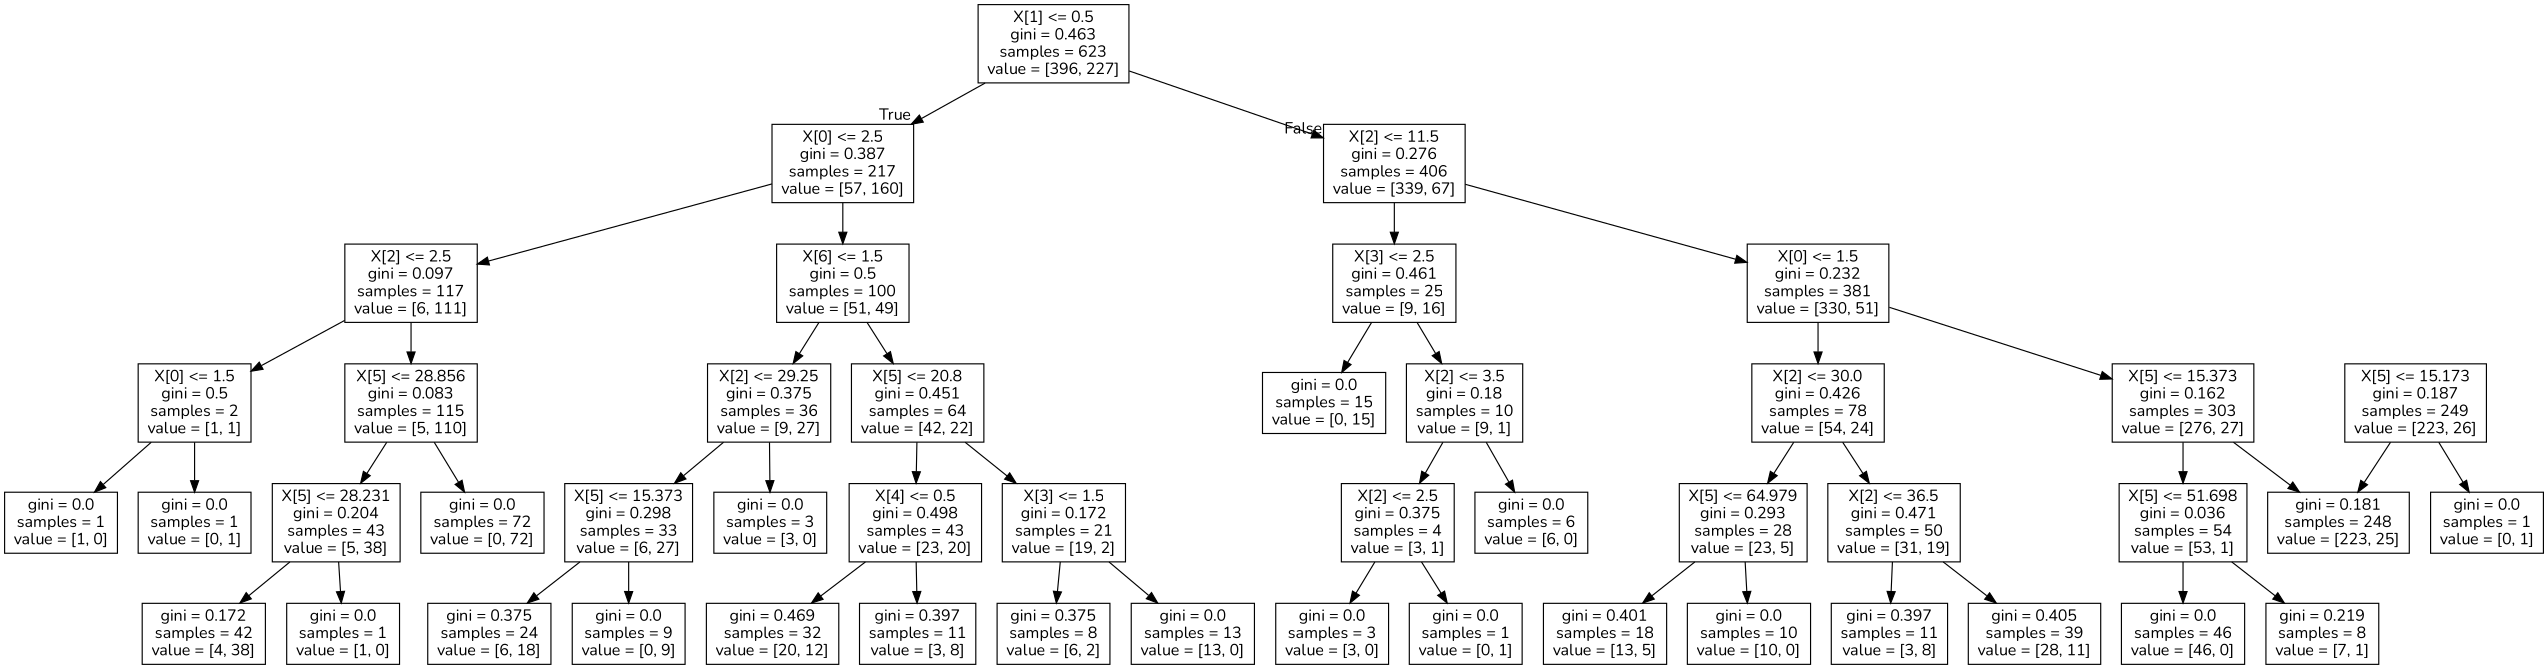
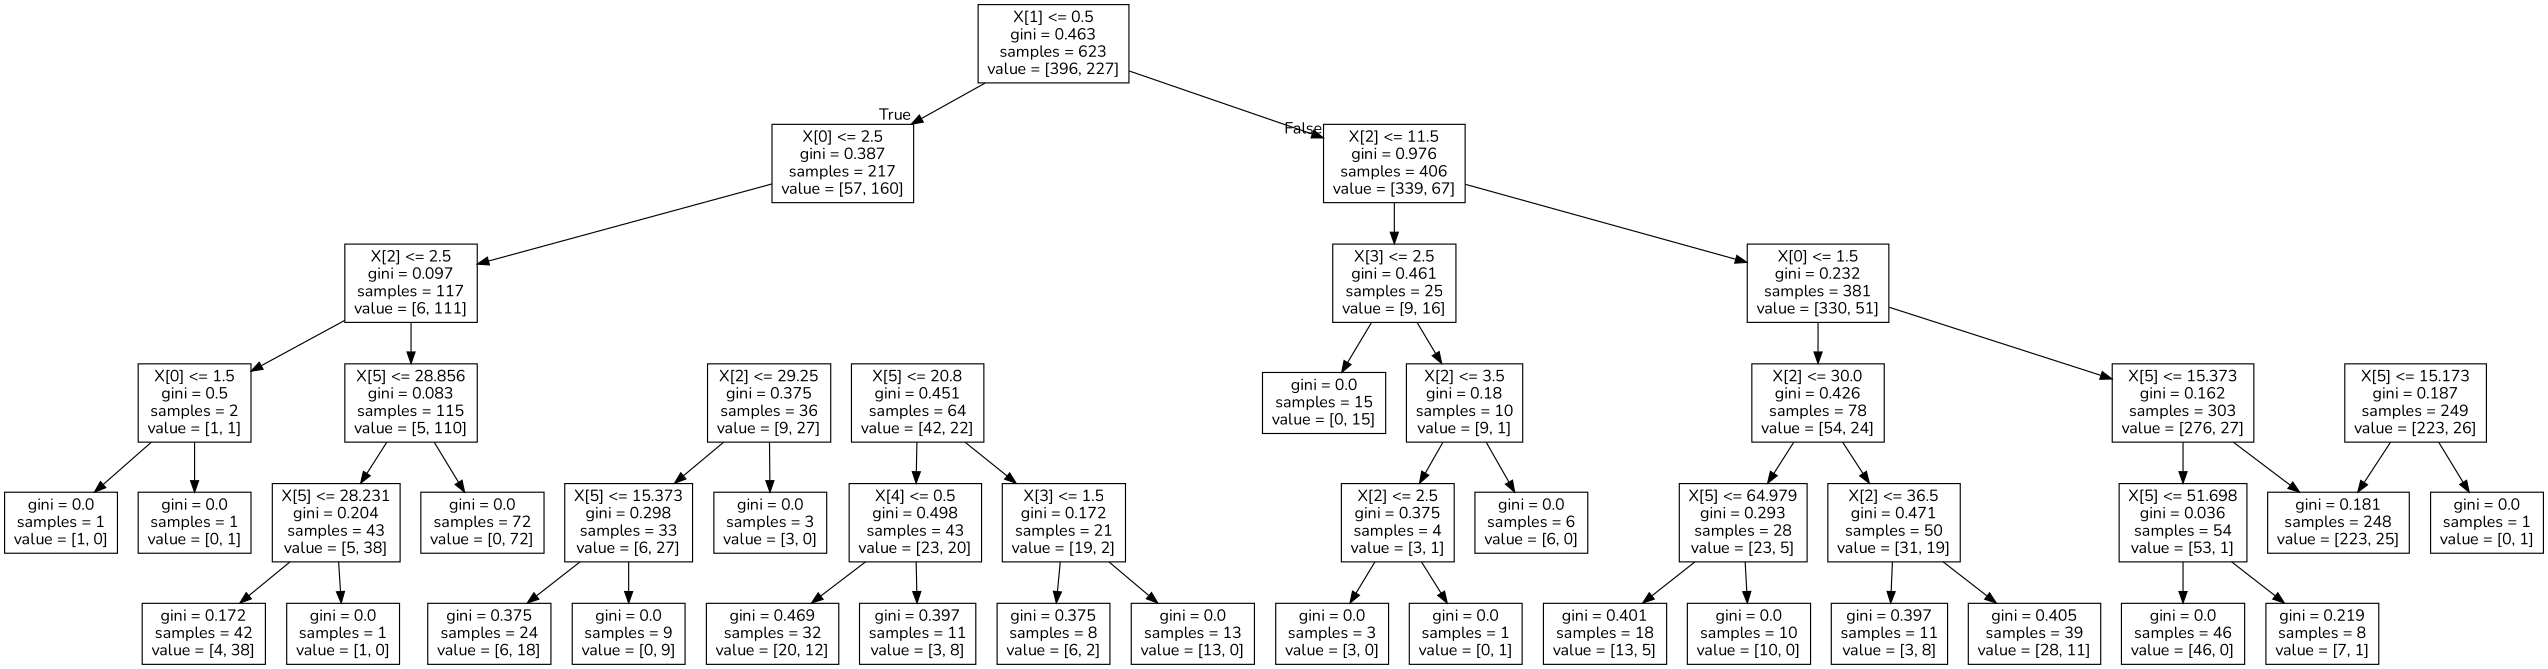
(1394, 163) -> (1394, 163)
(843, 283) -> none
